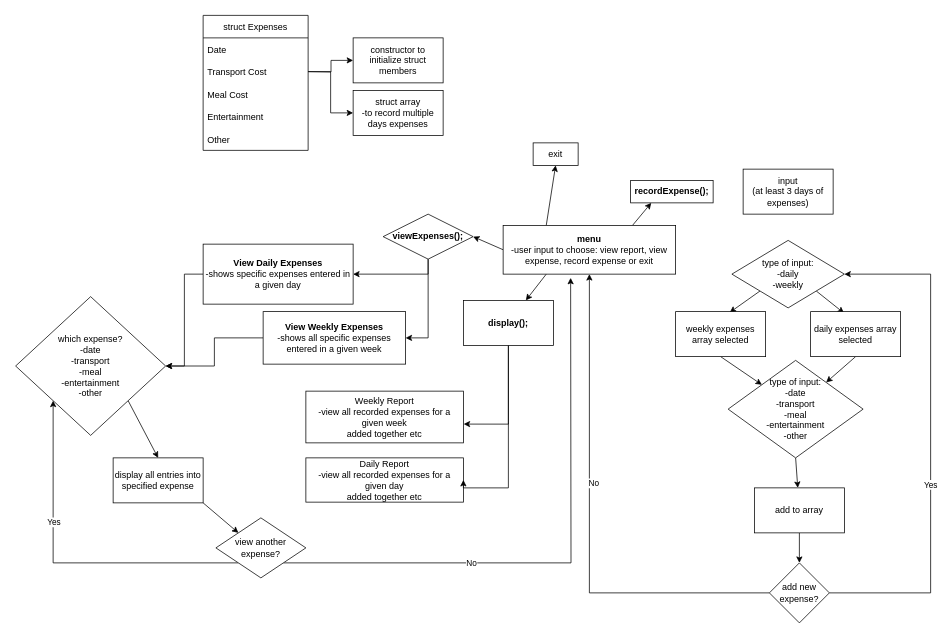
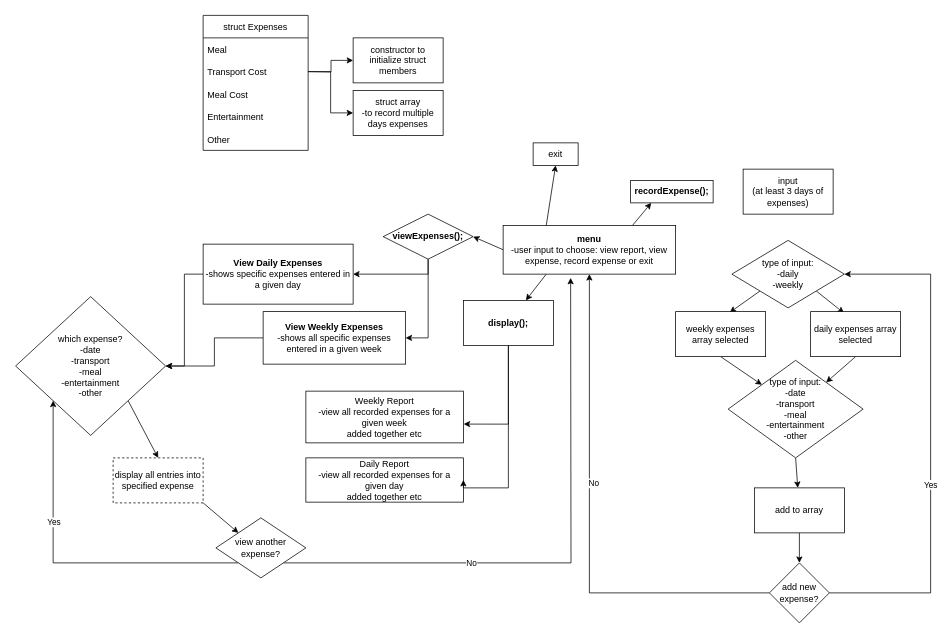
(217, 50) -> (216, 50)
(158, 480) -> (158, 480)
